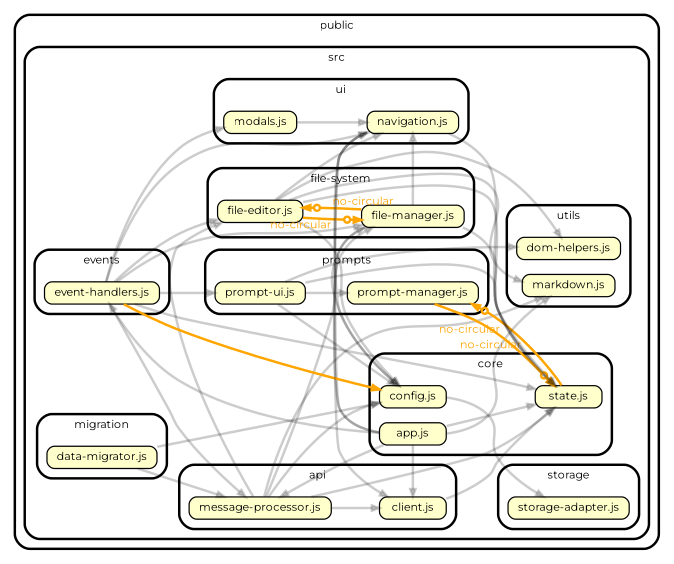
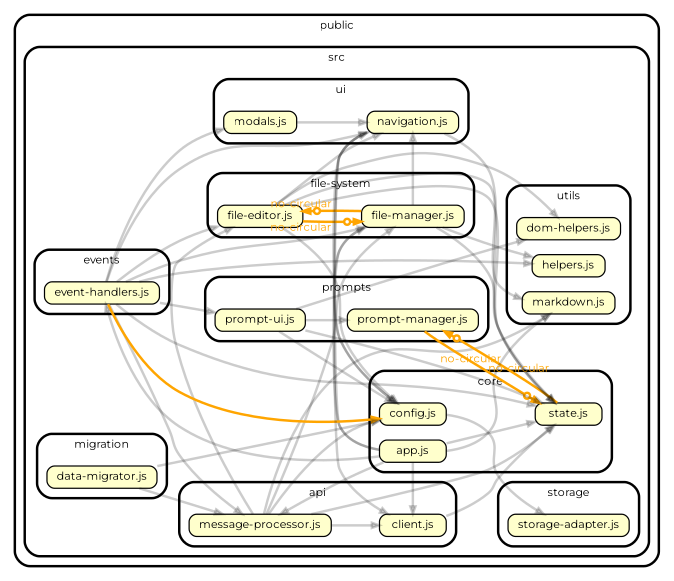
none -> (569, 266)
